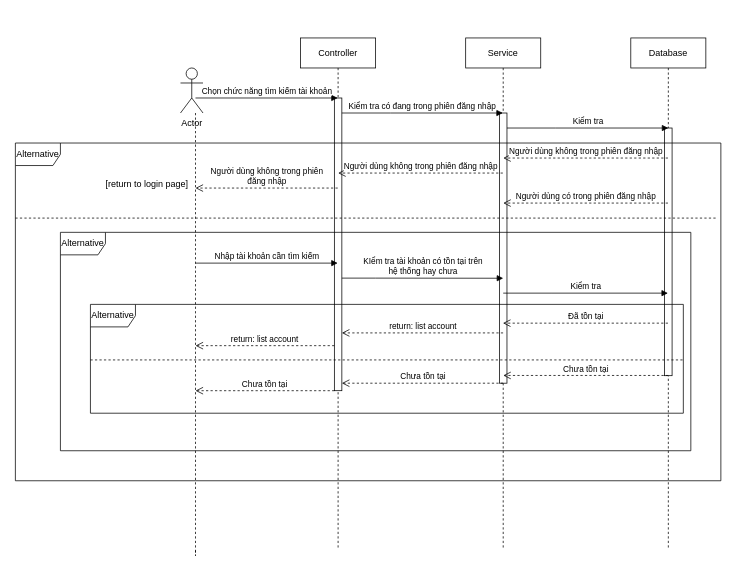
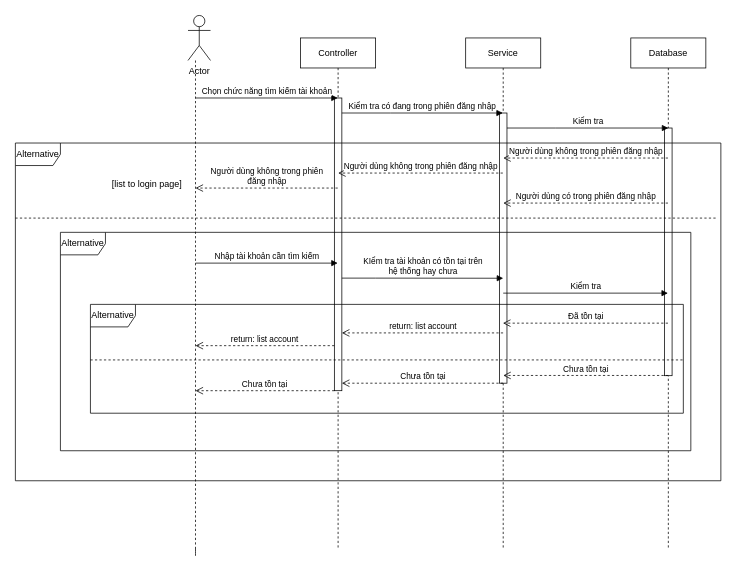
(192, 90) -> (199, 38)
(147, 184) -> (147, 184)
